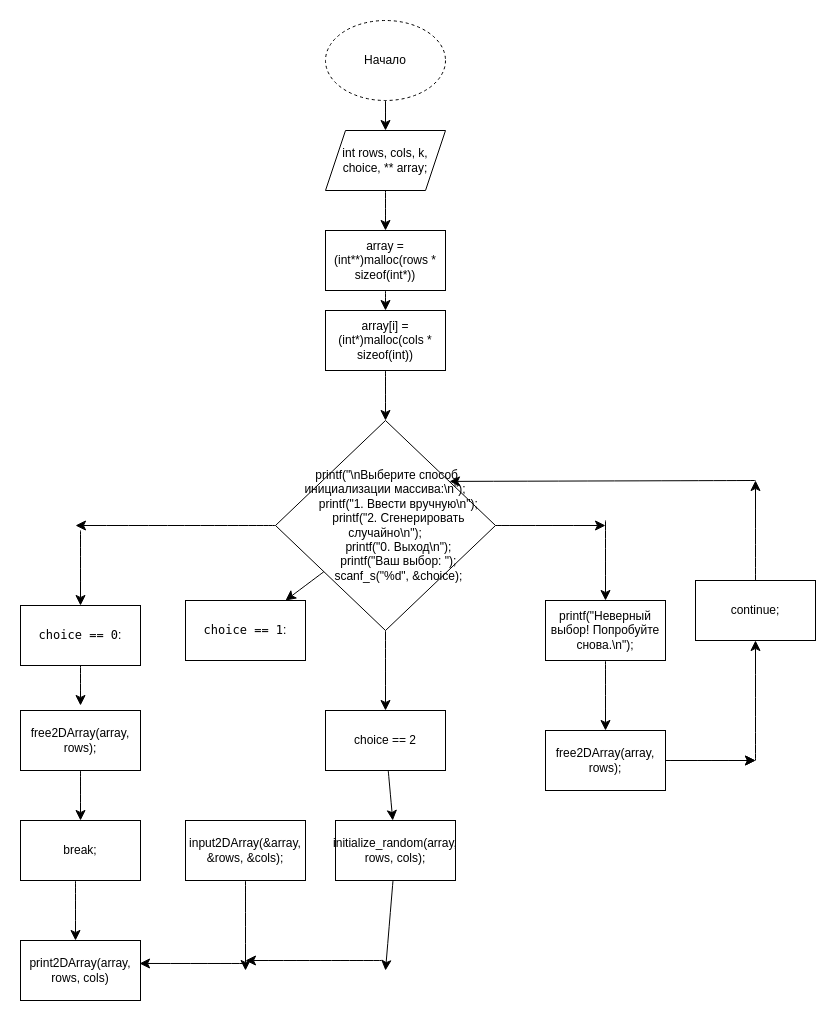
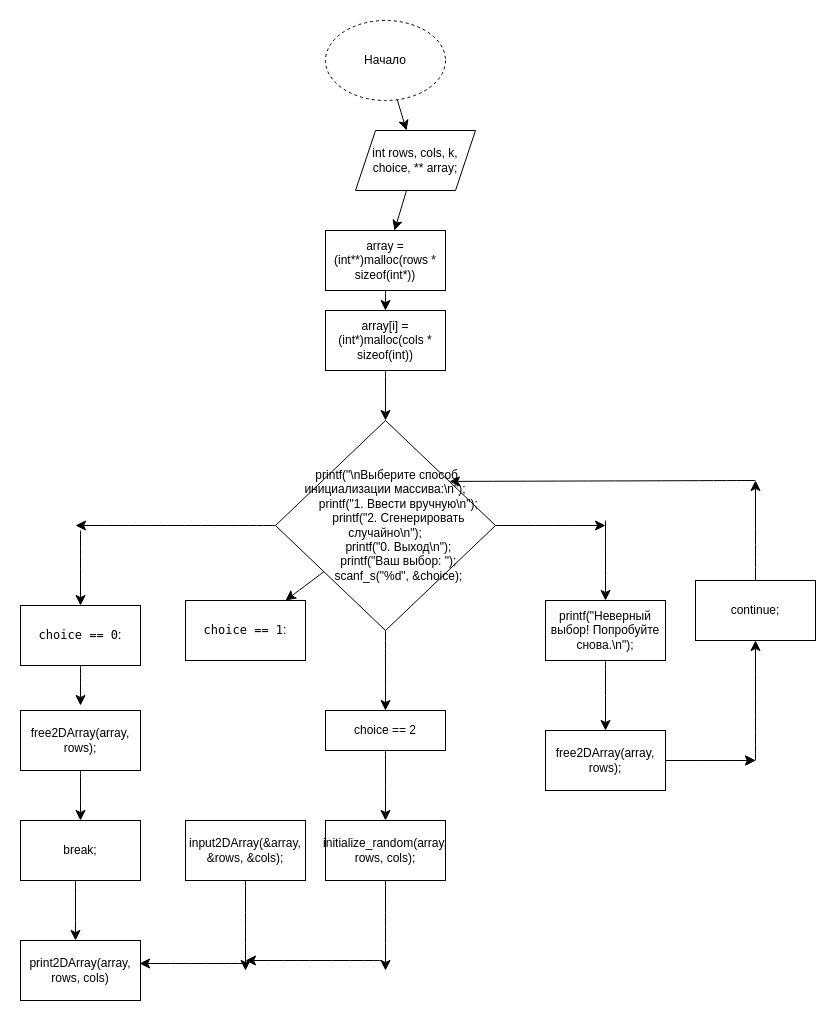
(386, 161) -> (416, 161)
(386, 741) -> (386, 731)
(396, 851) -> (386, 851)
